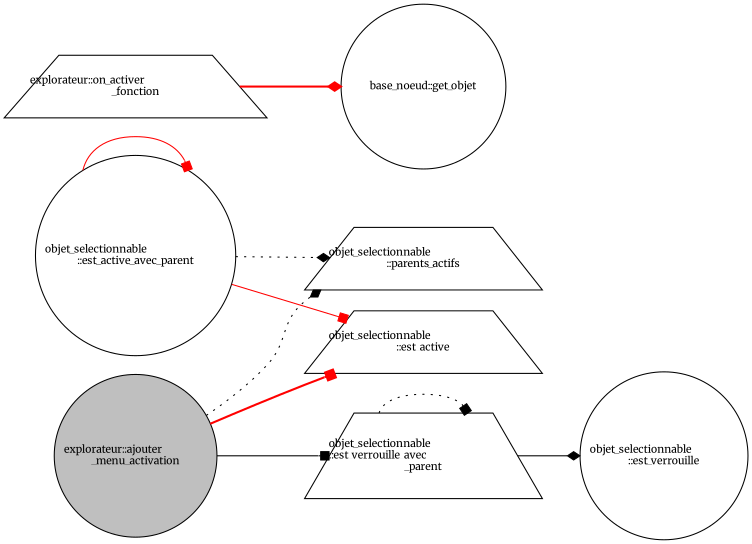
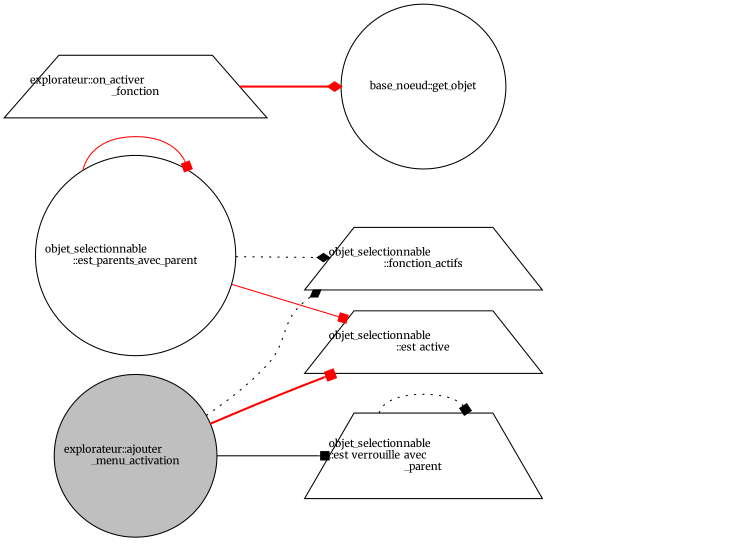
(136, 256) -> (136, 256)
(423, 259) -> (423, 259)
(664, 456) -> none
